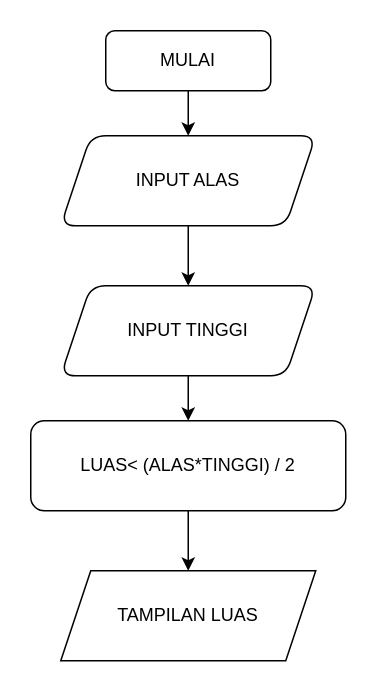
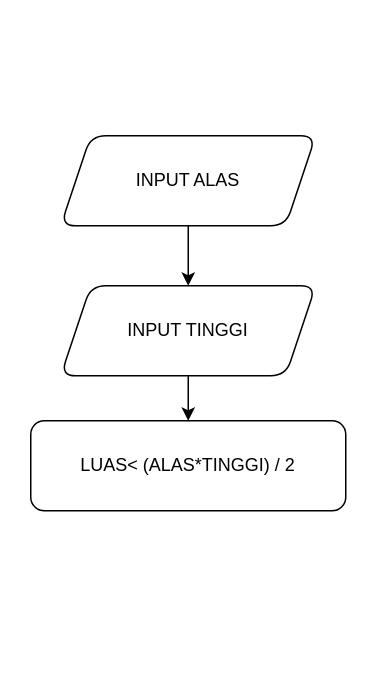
(188, 61) -> none
(188, 119) -> none
(188, 536) -> none
(188, 616) -> none
